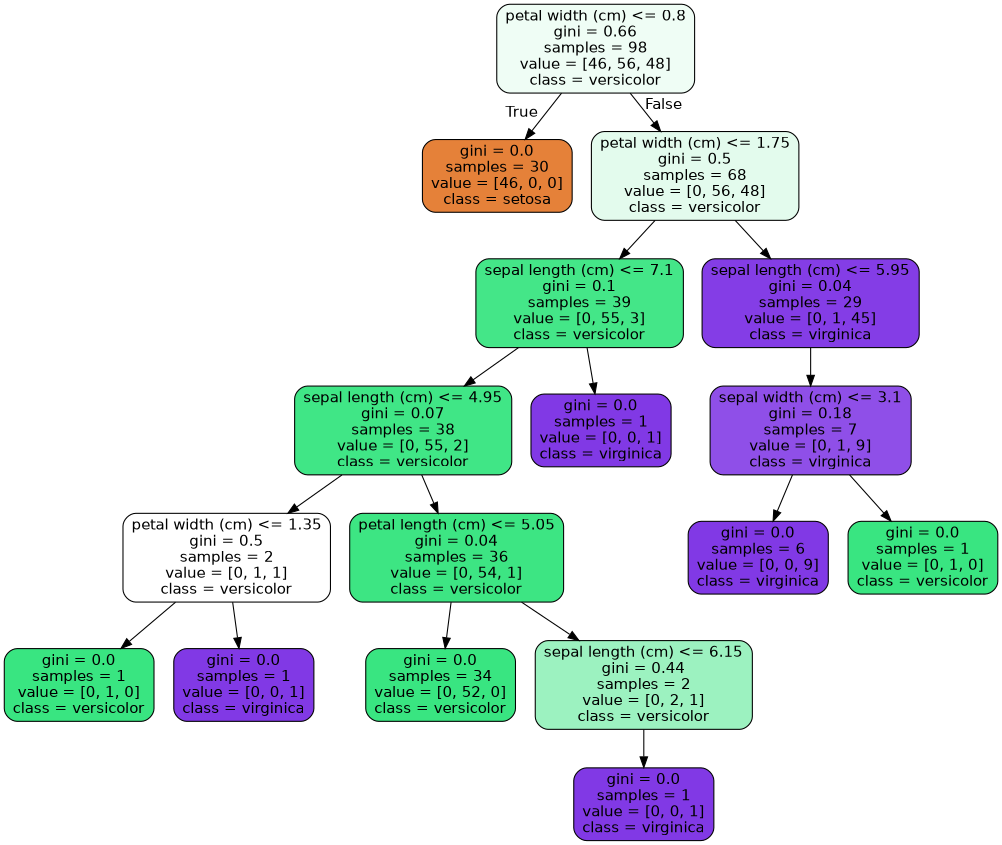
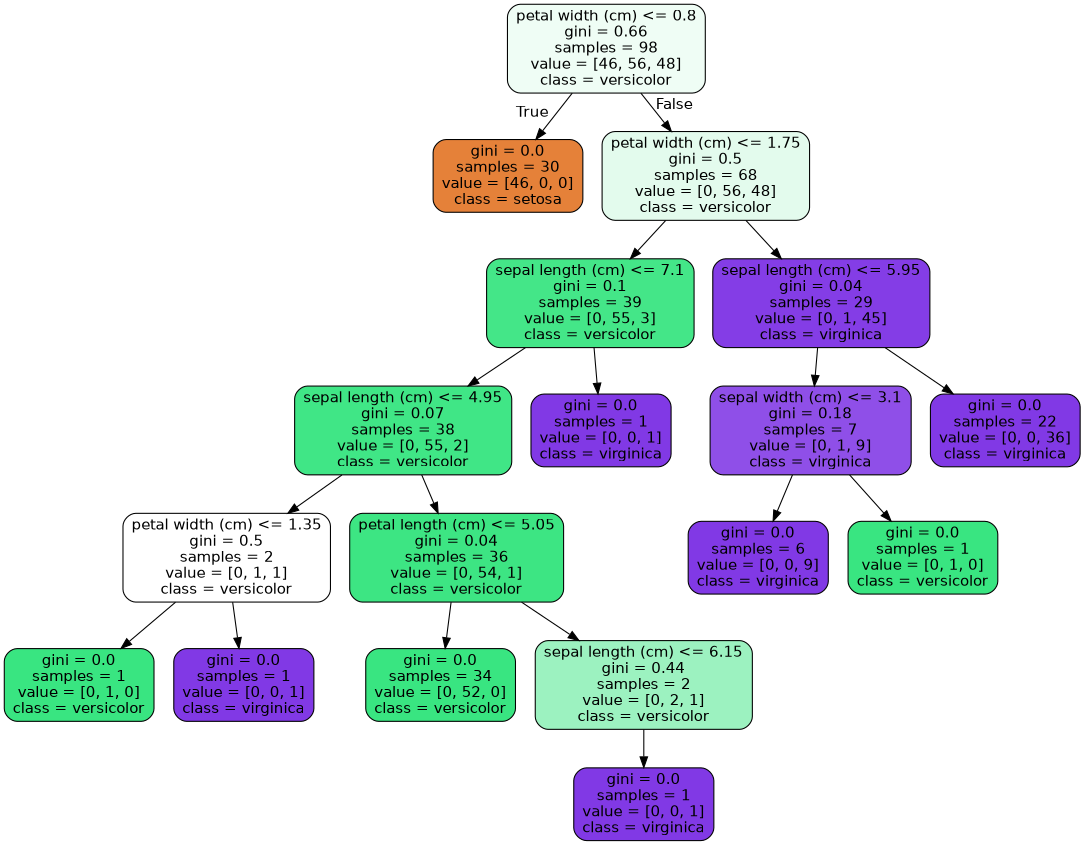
none -> (1005, 430)
